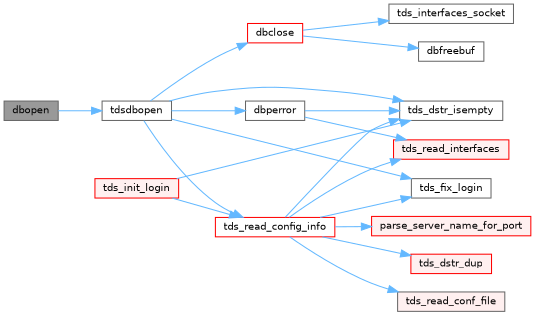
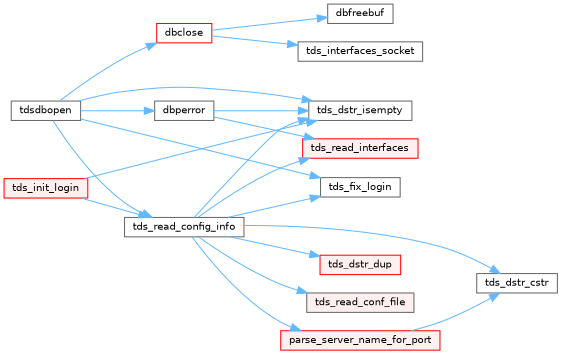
(31, 111) -> none
(275, 227) -> (184, 227)
none -> (517, 283)
